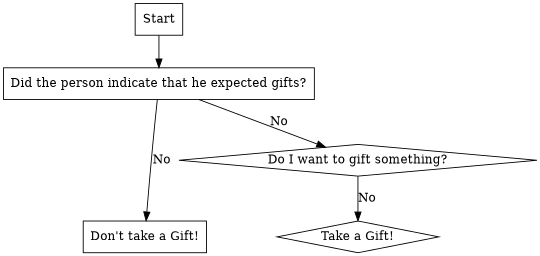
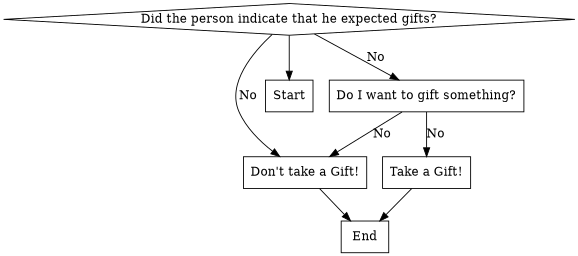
(159, 47) -> (289, 53)
(159, 84) -> (289, 19)
none -> (370, 132)
(358, 160) -> (427, 96)
(358, 237) -> (427, 173)
none -> (365, 237)
